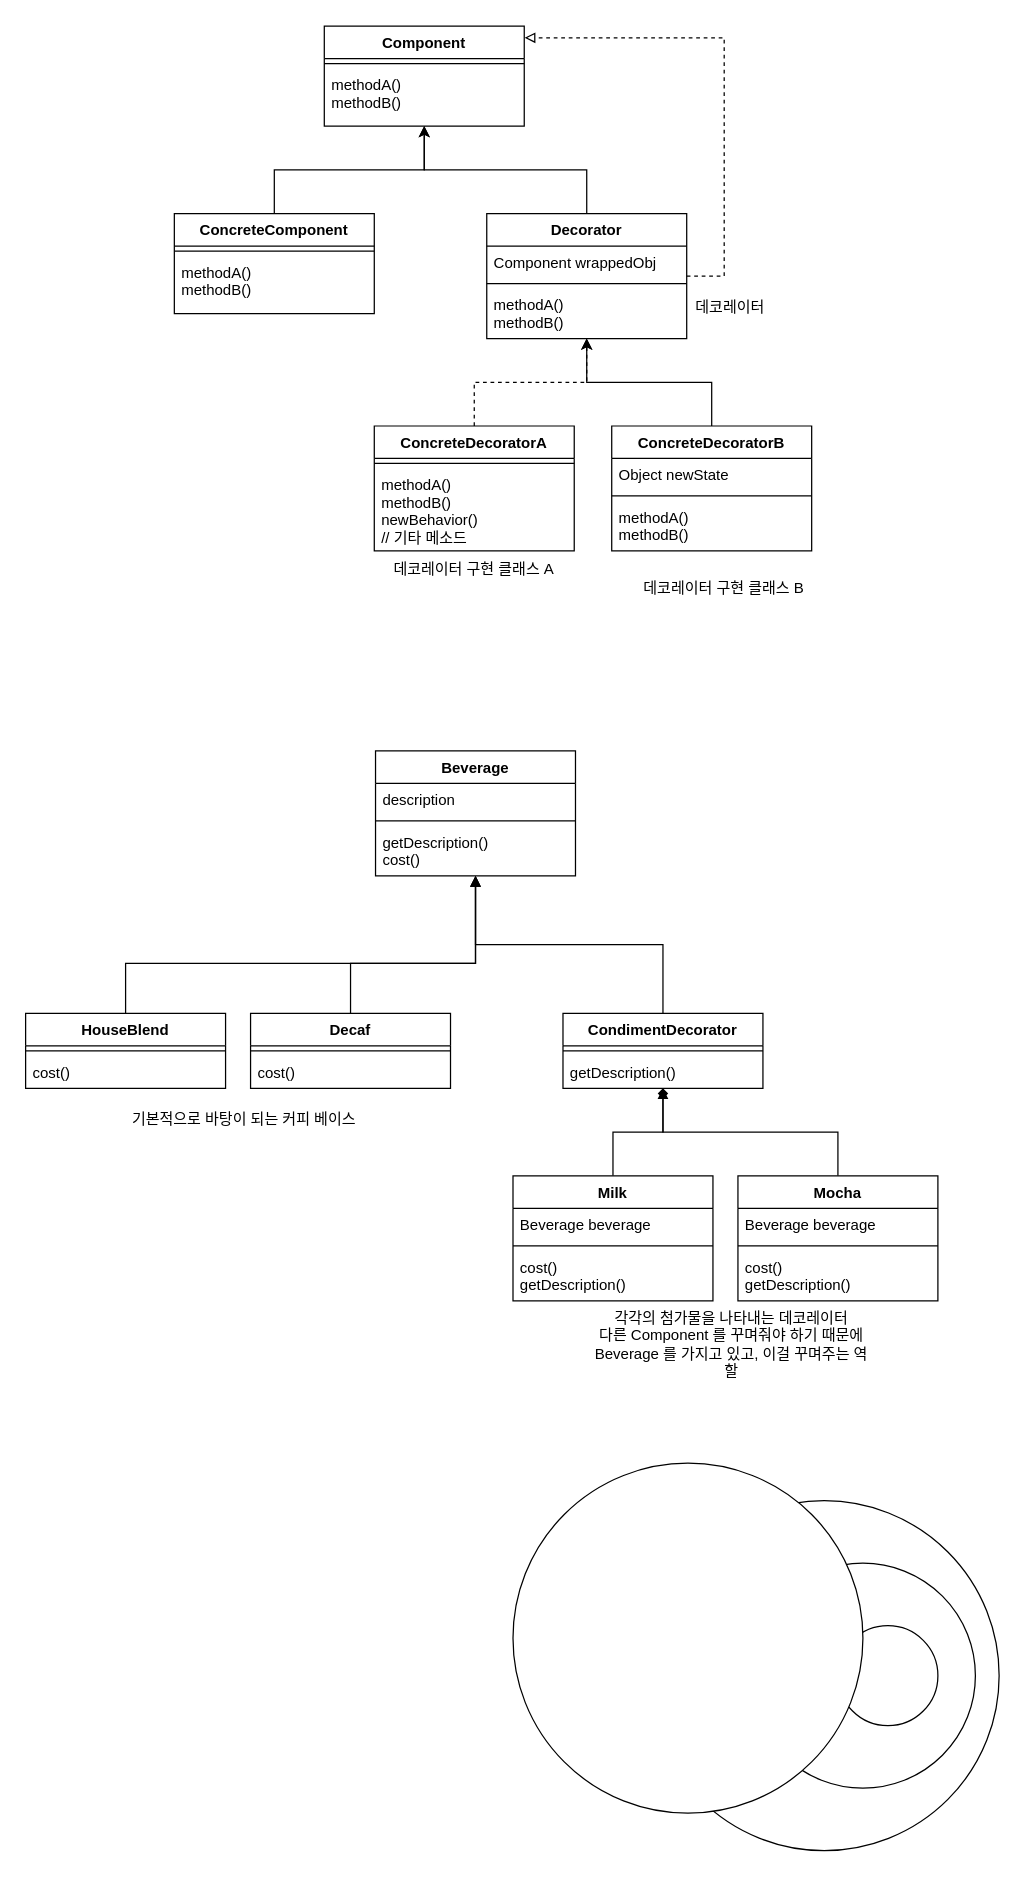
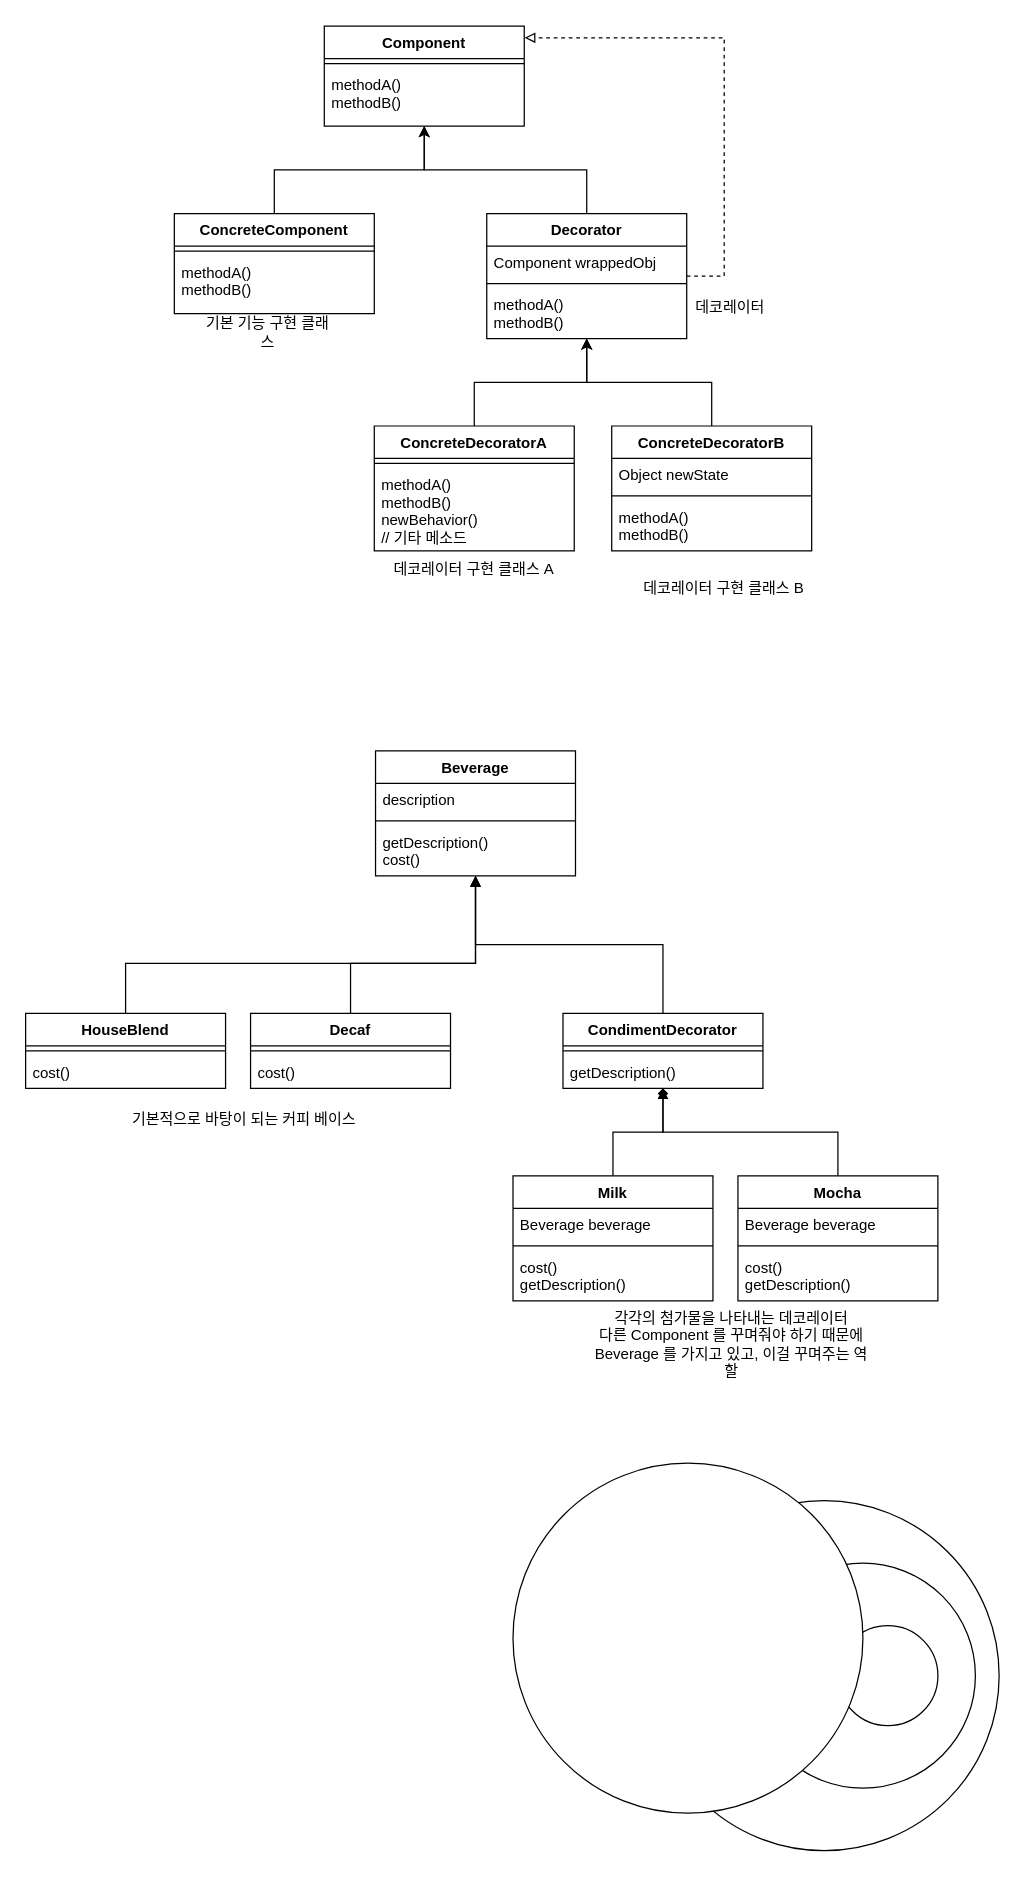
none -> (268, 332)
(510, 382) -> (510, 382)
